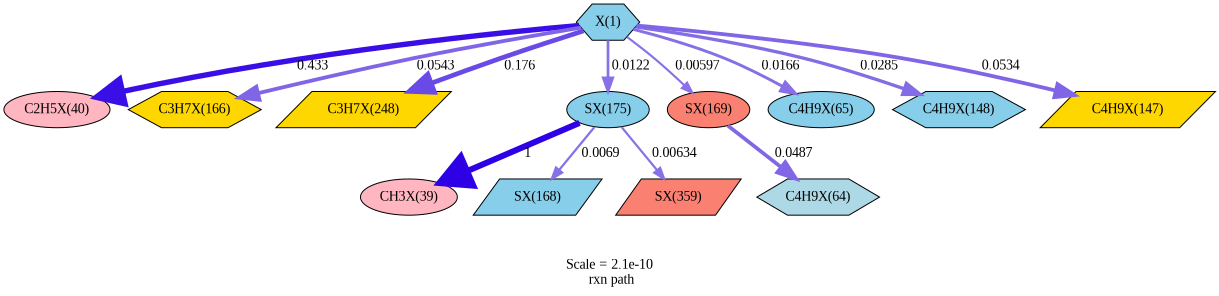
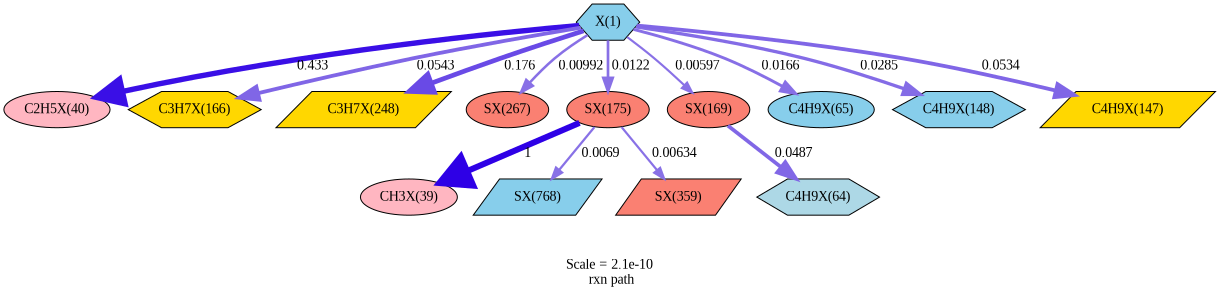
none -> (507, 110)
(608, 110) -> (608, 110)
(538, 197) -> (538, 197)
